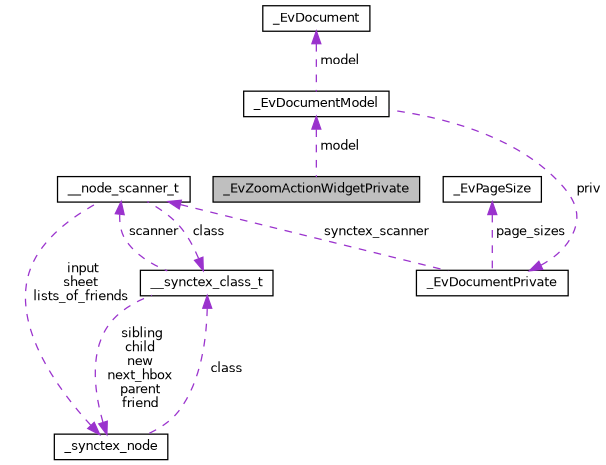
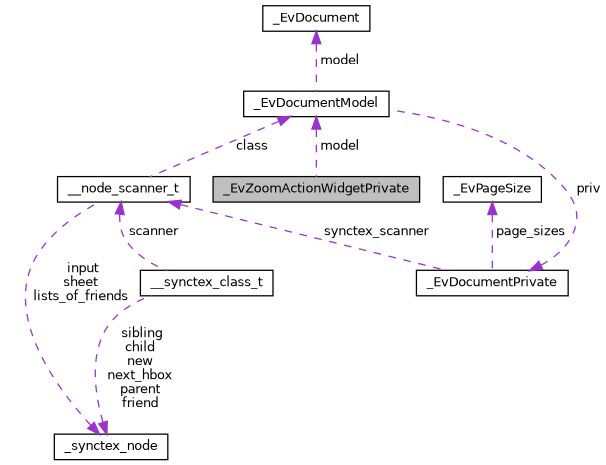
(179, 225) -> (214, 149)
(195, 381) -> none
